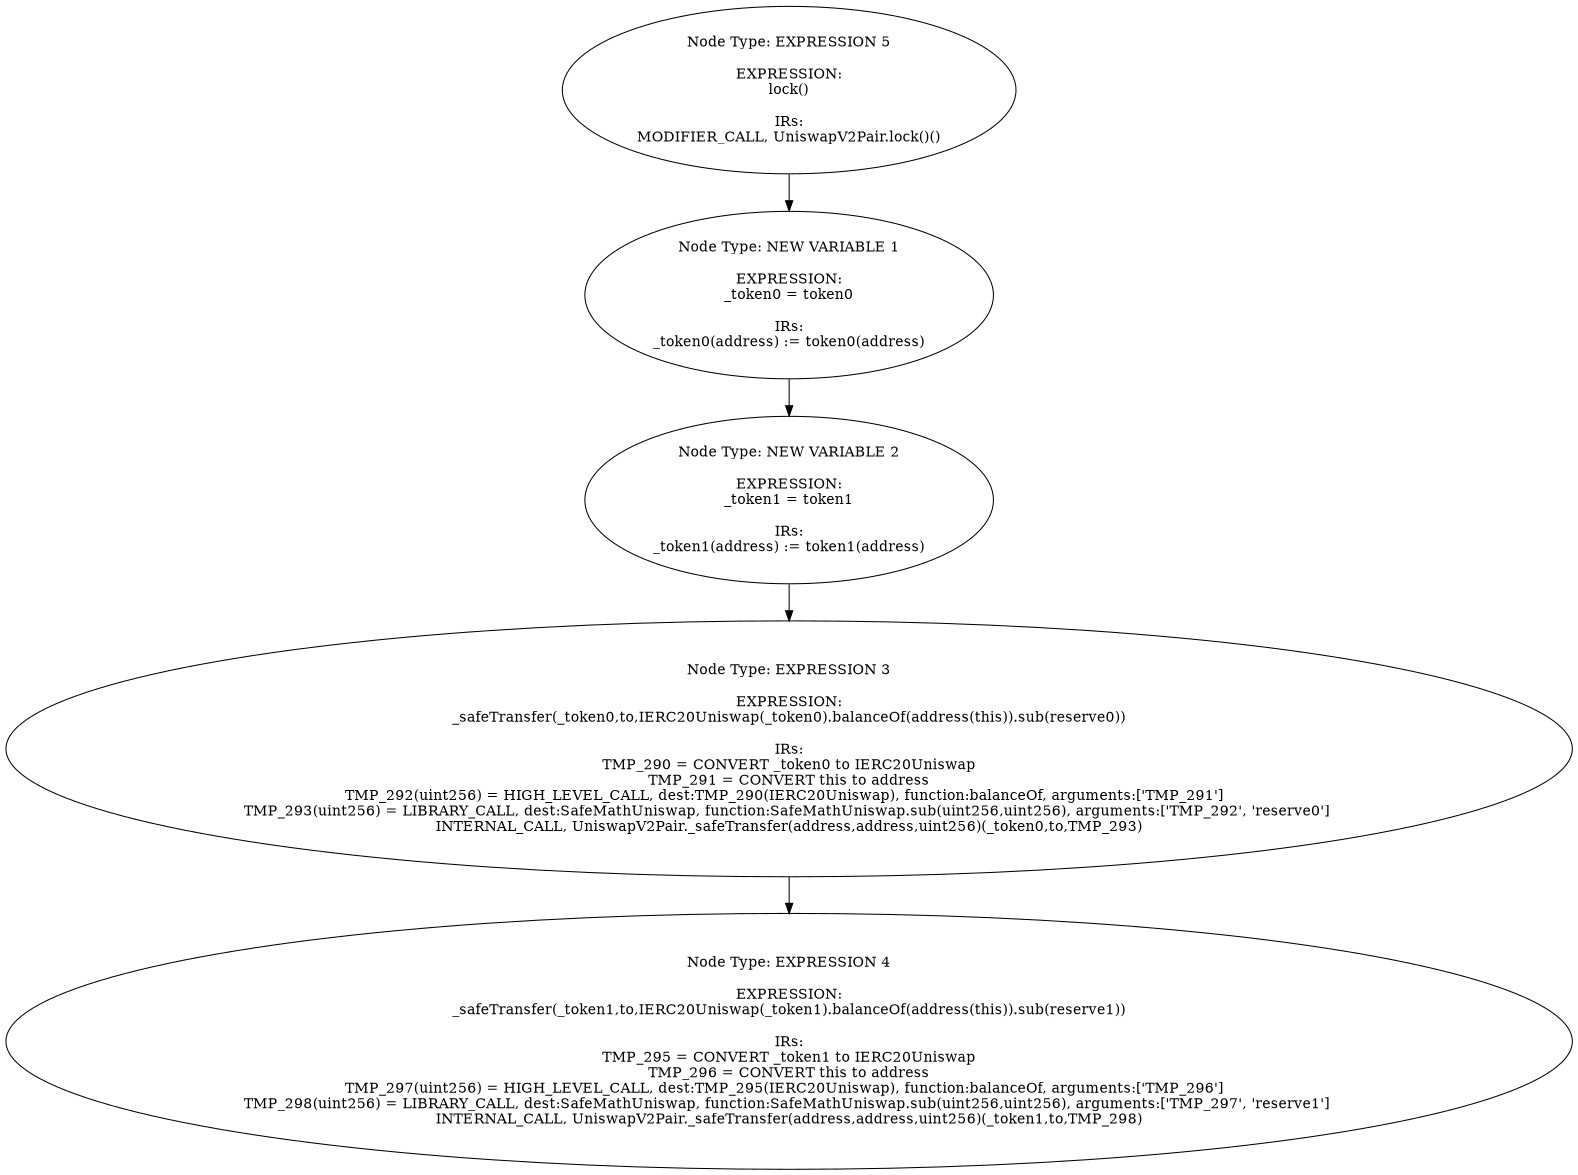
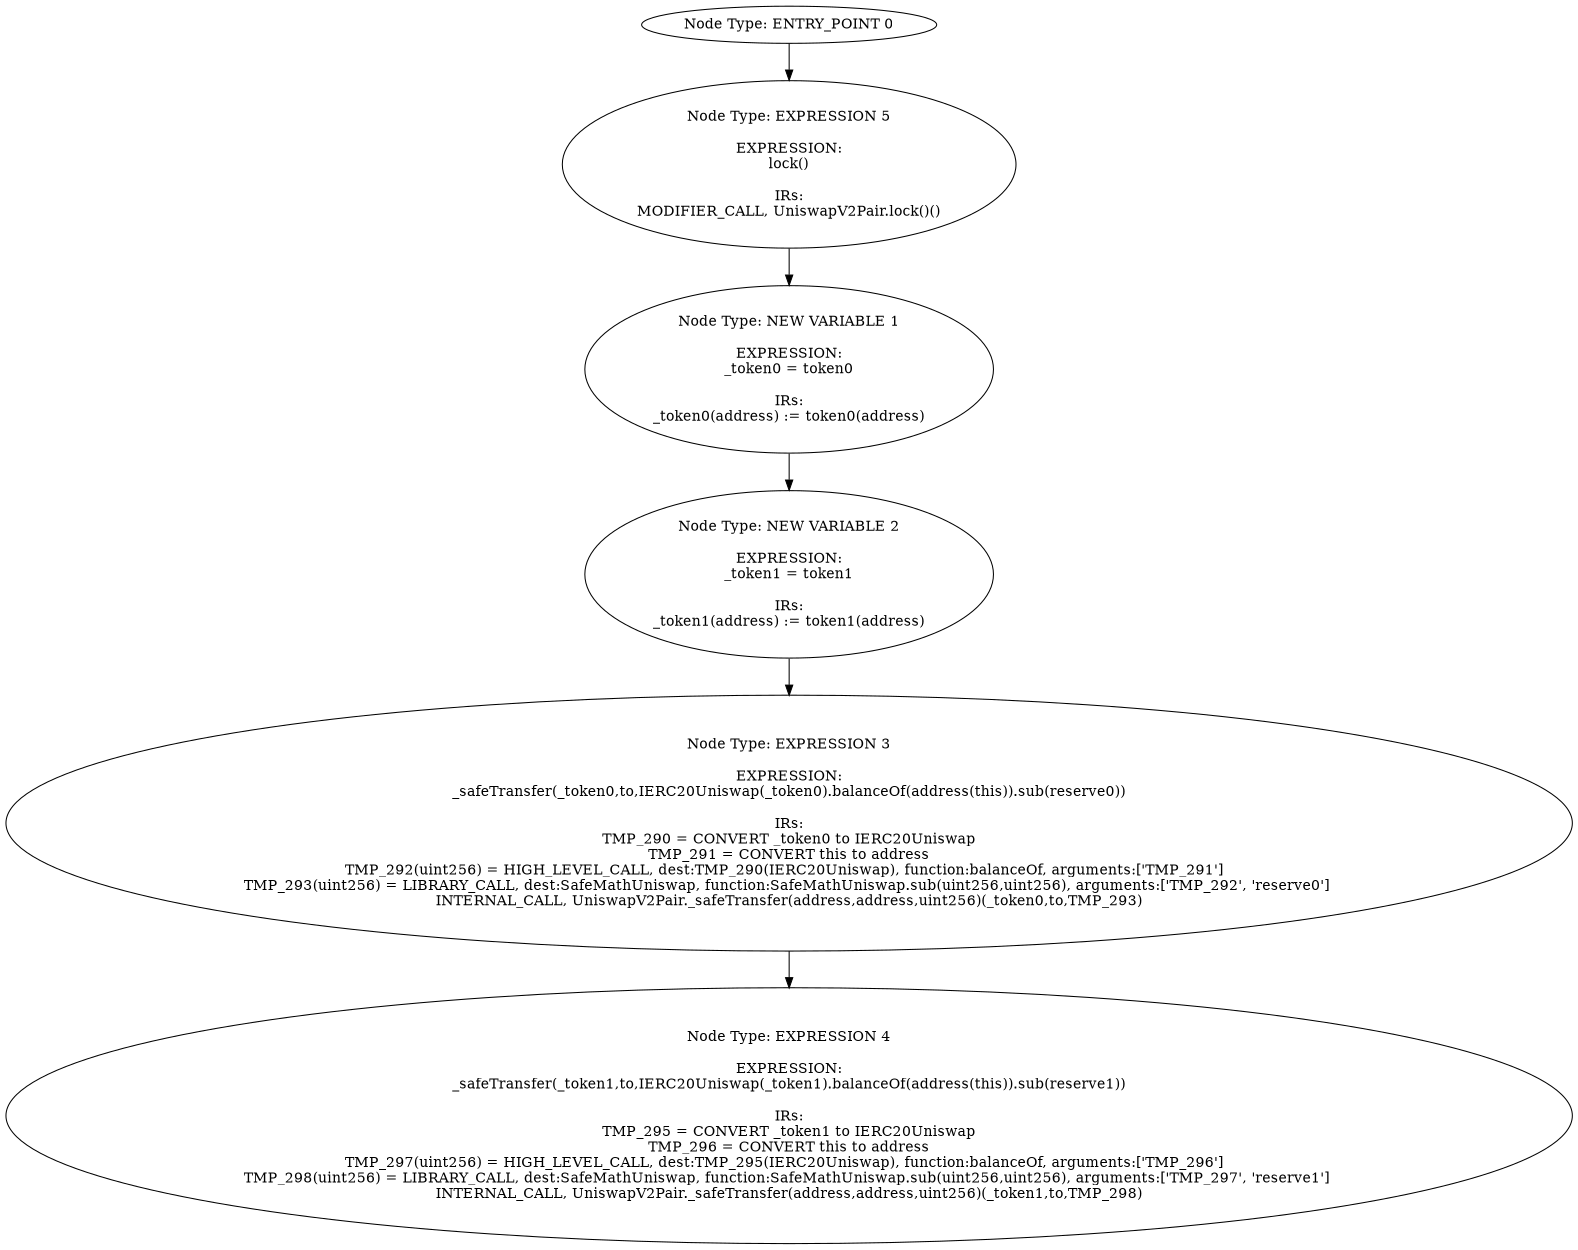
none -> (789, 25)
